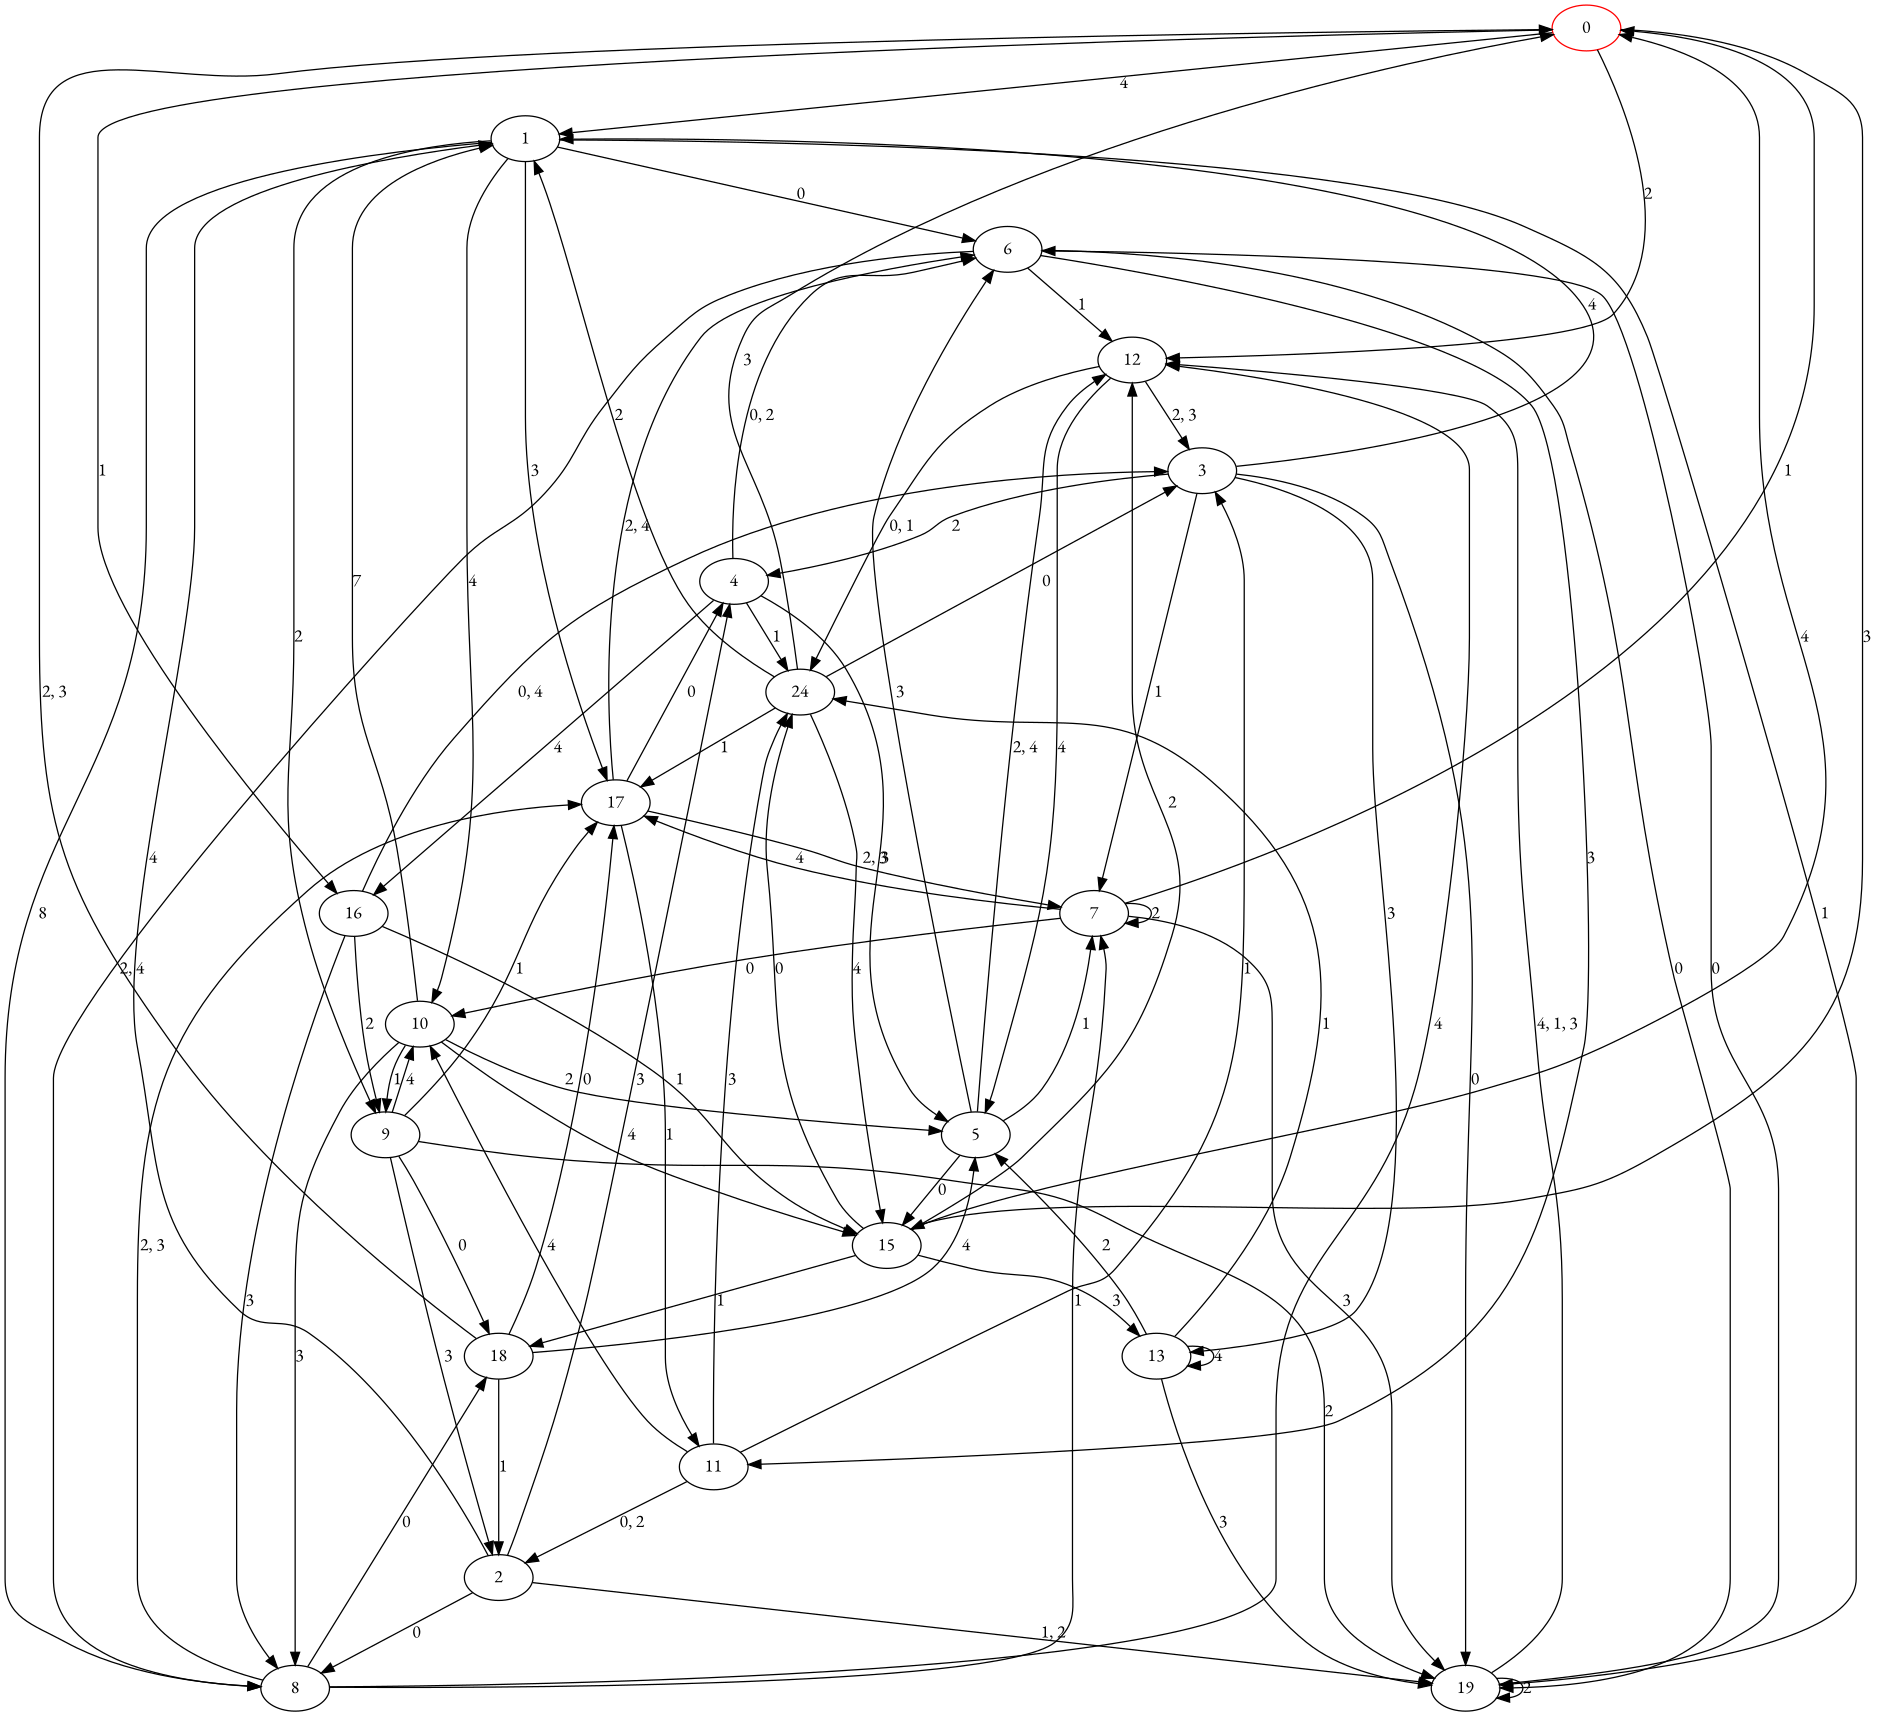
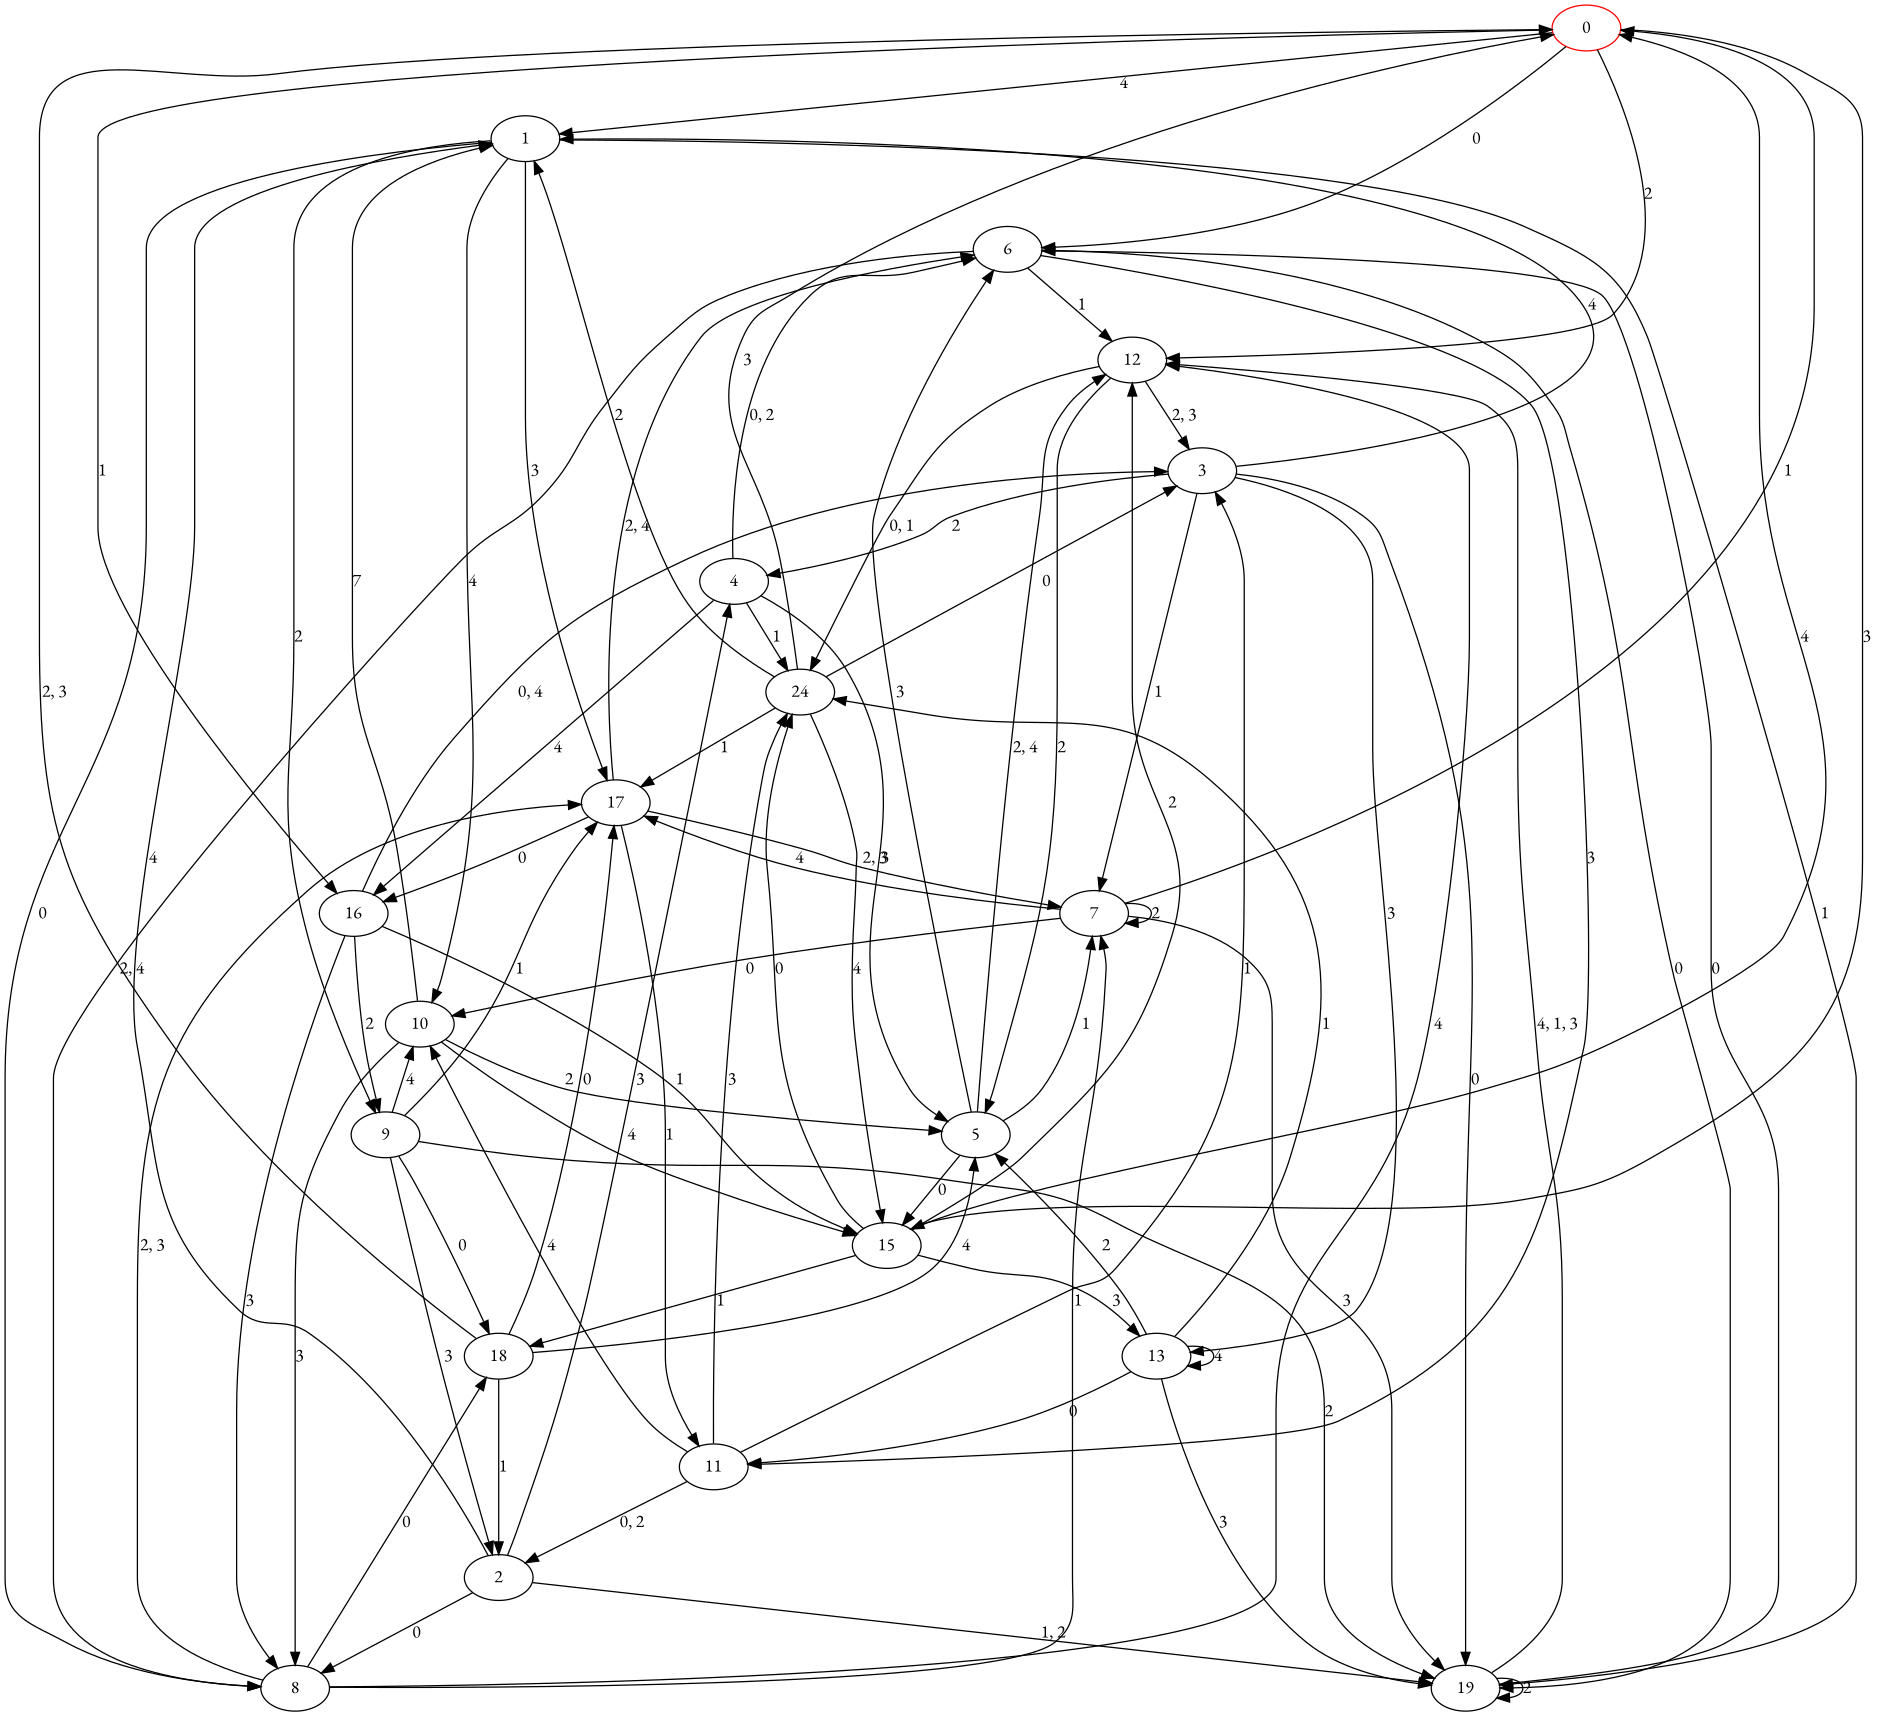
(760, 193) -> (1317, 201)
(672, 698) -> (493, 860)
(1062, 747) -> (1062, 747)
(43, 913) -> (43, 913)
(393, 1071) -> none
none -> (951, 1437)
